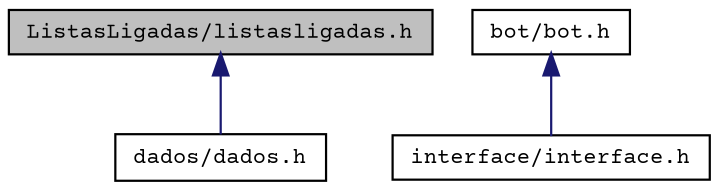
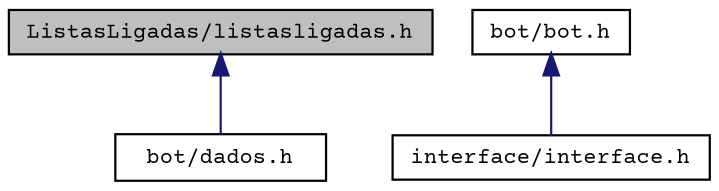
(221, 157) -> (221, 157)
